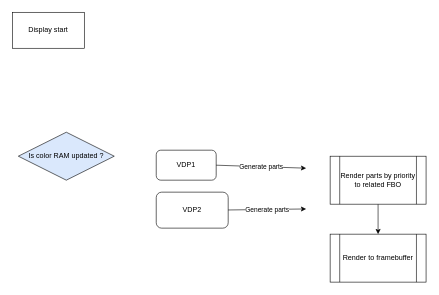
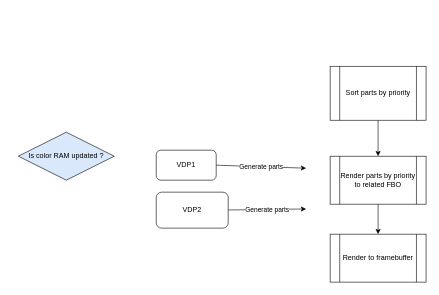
(48, 30) -> none
none -> (378, 93)
none -> (378, 150)
